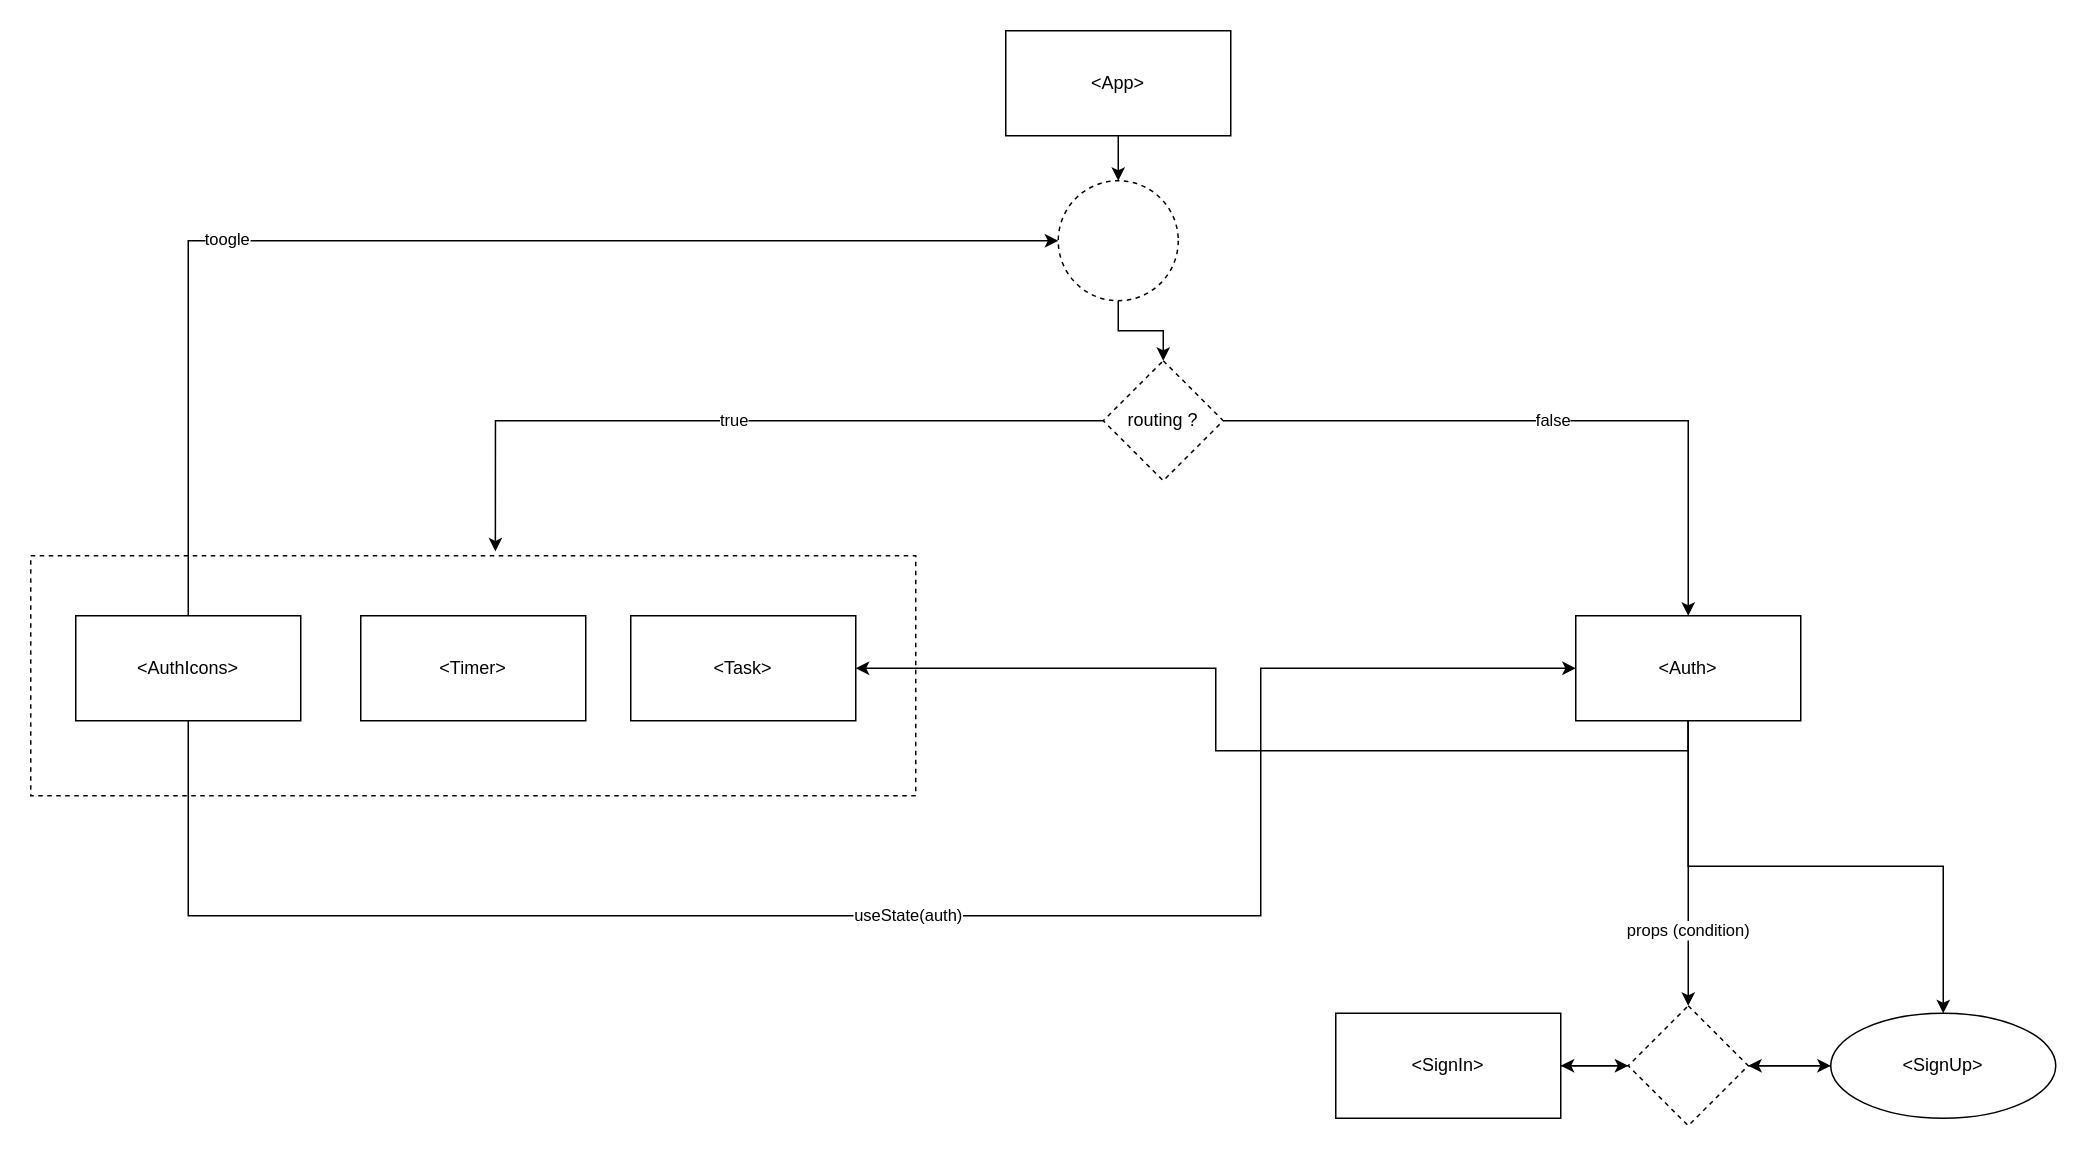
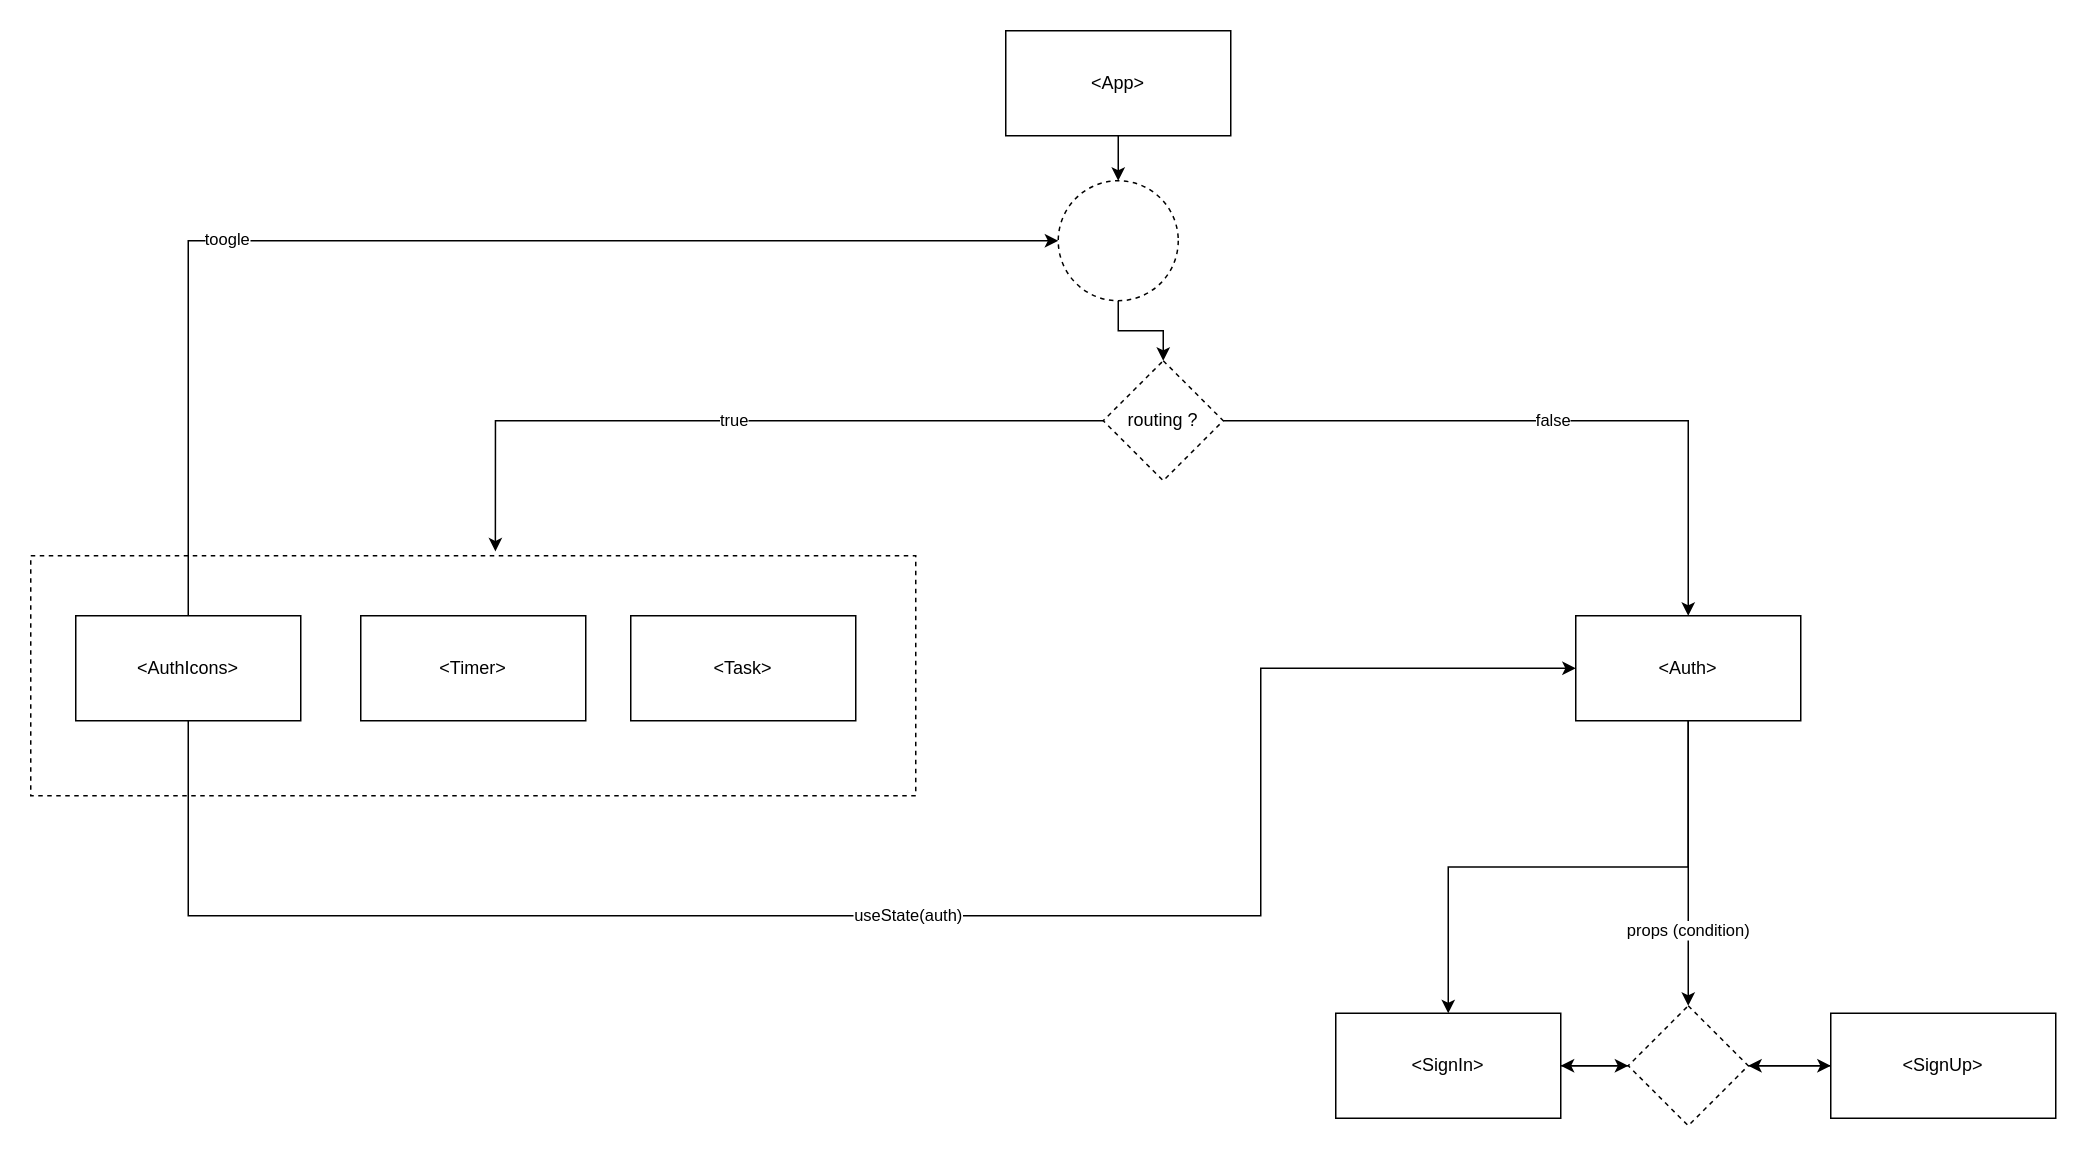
(1235, 751) -> (1499, 867)
(1885, 866) -> none
(1943, 1066) -> (1943, 1066)
